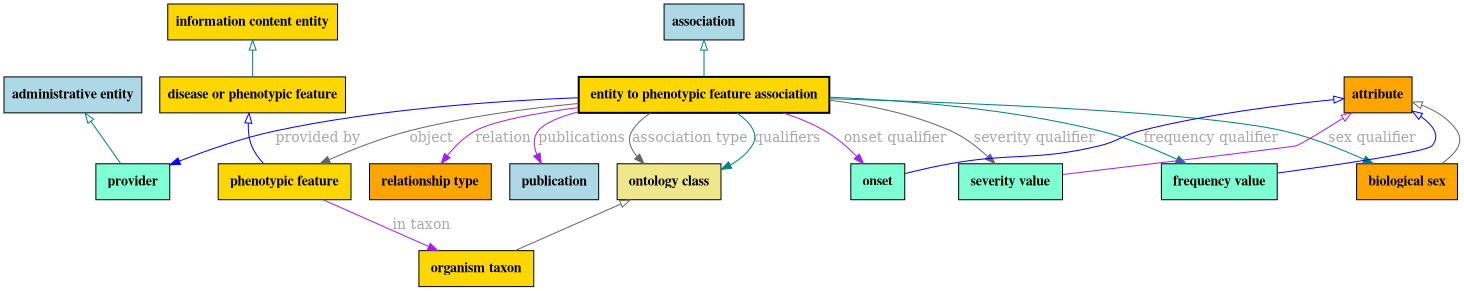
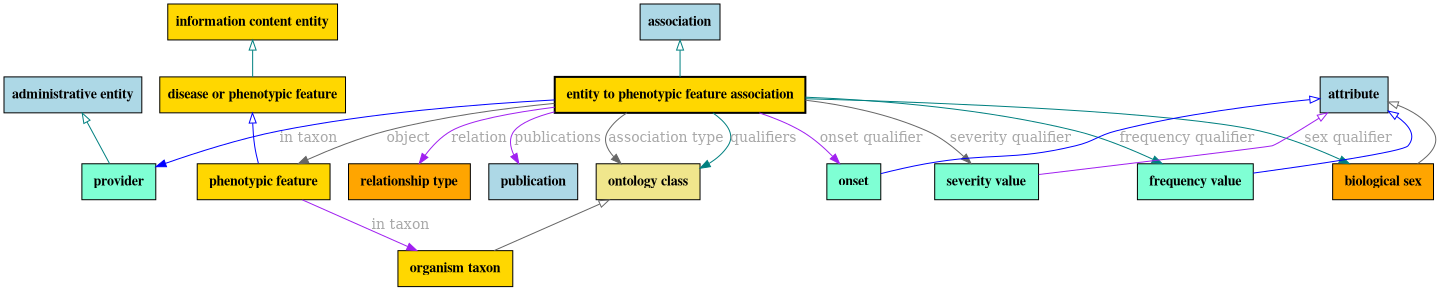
(1378, 95) -> (1354, 95)
(318, 138) -> (309, 138)
